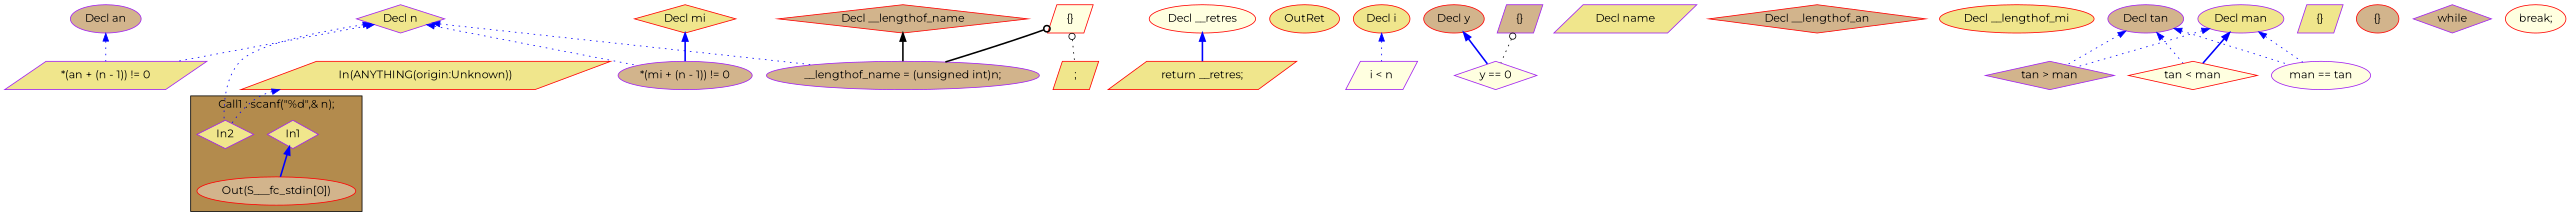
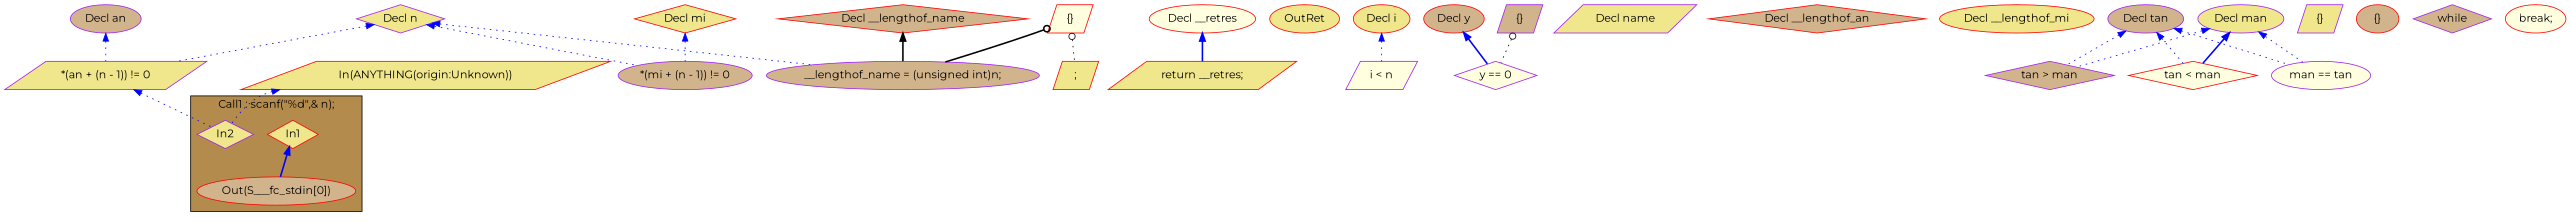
(252, 53) -> (176, 110)
(685, 56) -> (685, 56)
(293, 134) -> (293, 134)
